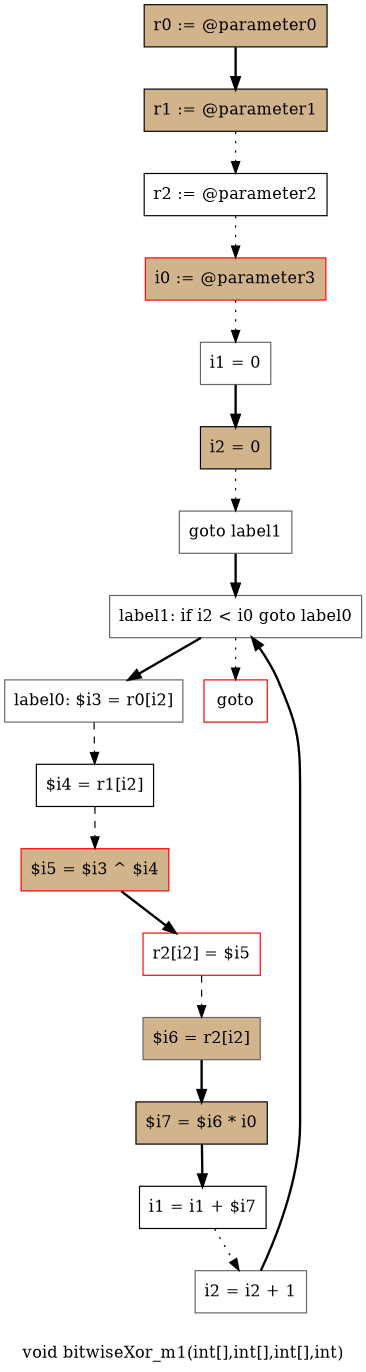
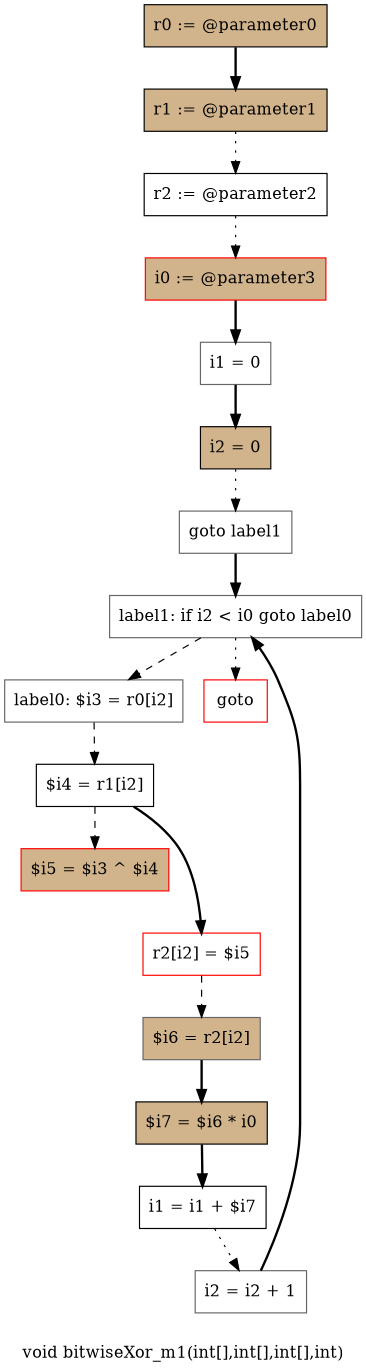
(236, 315) -> (236, 315)
(170, 656) -> (170, 656)
(144, 908) -> (183, 855)
